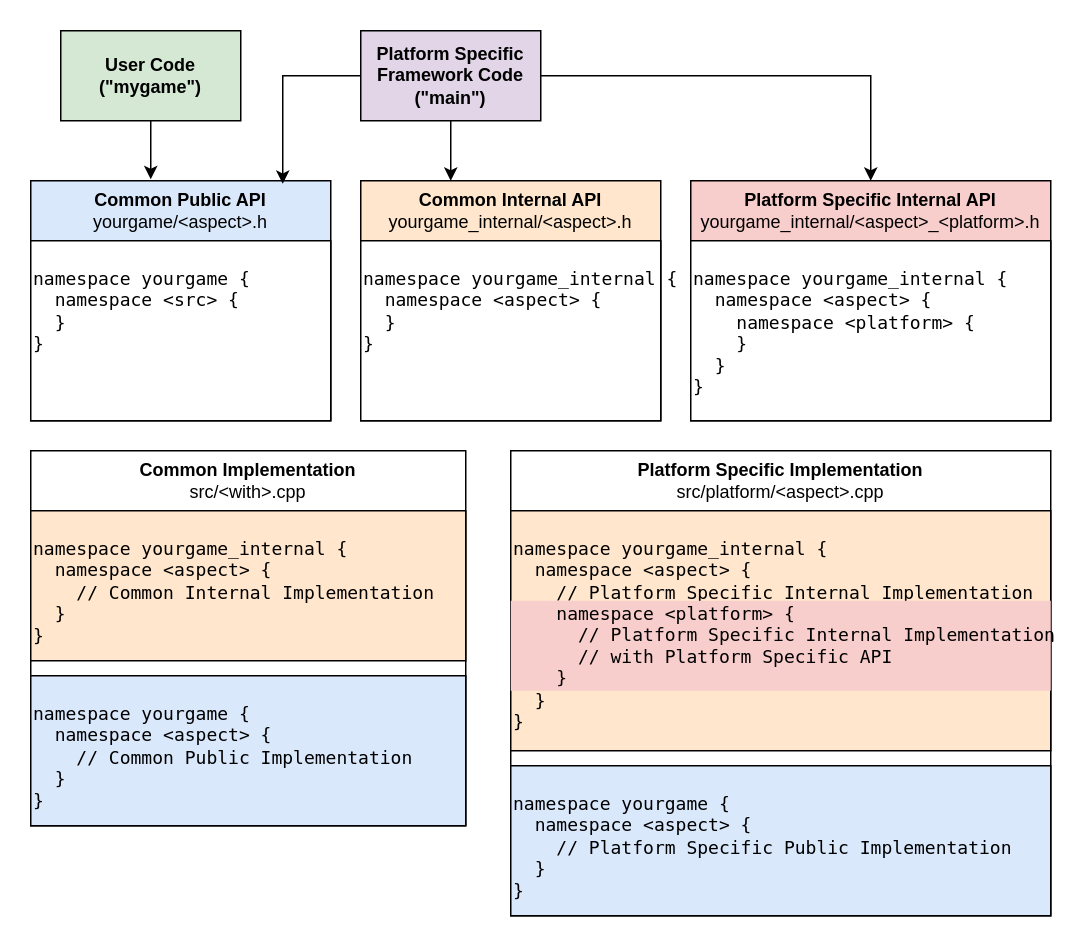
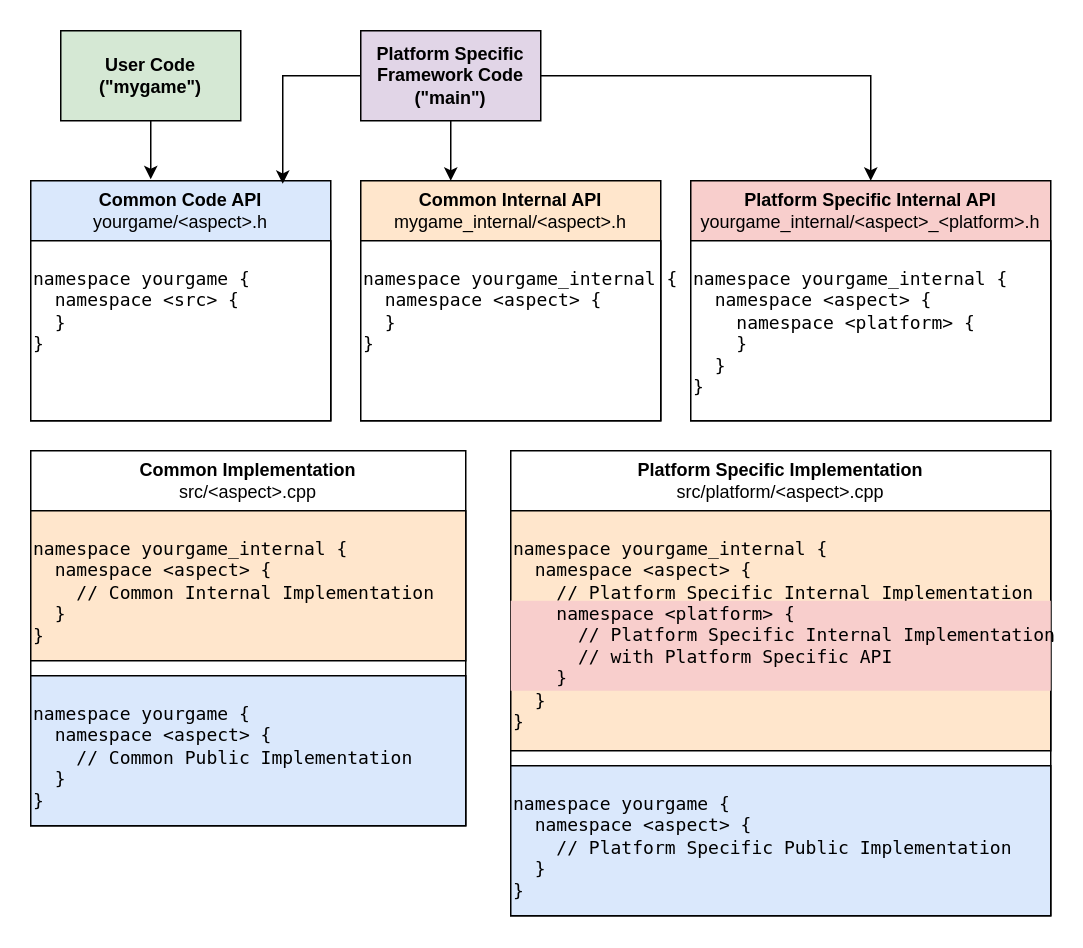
(181, 211) -> (181, 211)
(511, 211) -> (511, 211)
(248, 481) -> (248, 481)
